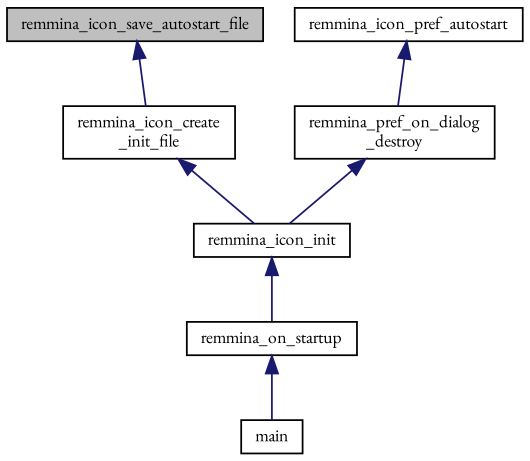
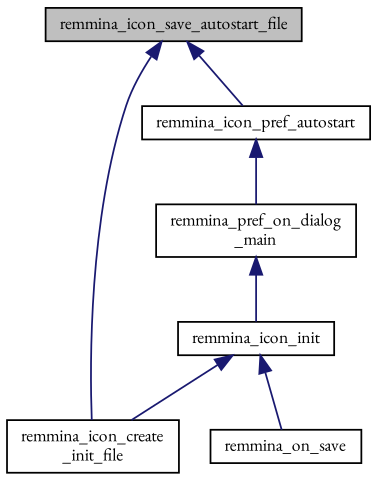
none -> (221, 81)
(395, 132) -> (256, 231)
(223, 197) -> (175, 392)
(272, 339) -> (286, 446)
(272, 437) -> none
